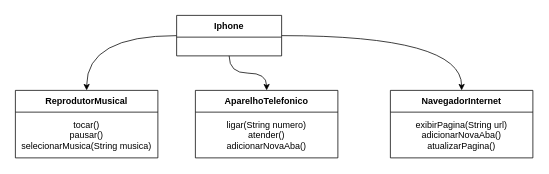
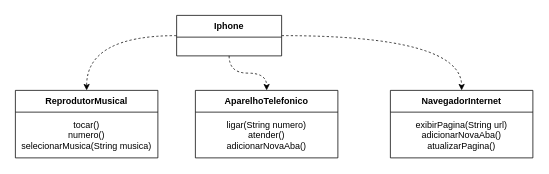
(380, 41) -> (380, 41)
(121, 43) -> (121, 43)
(248, 73) -> (248, 73)
(87, 135) -> (87, 135)
